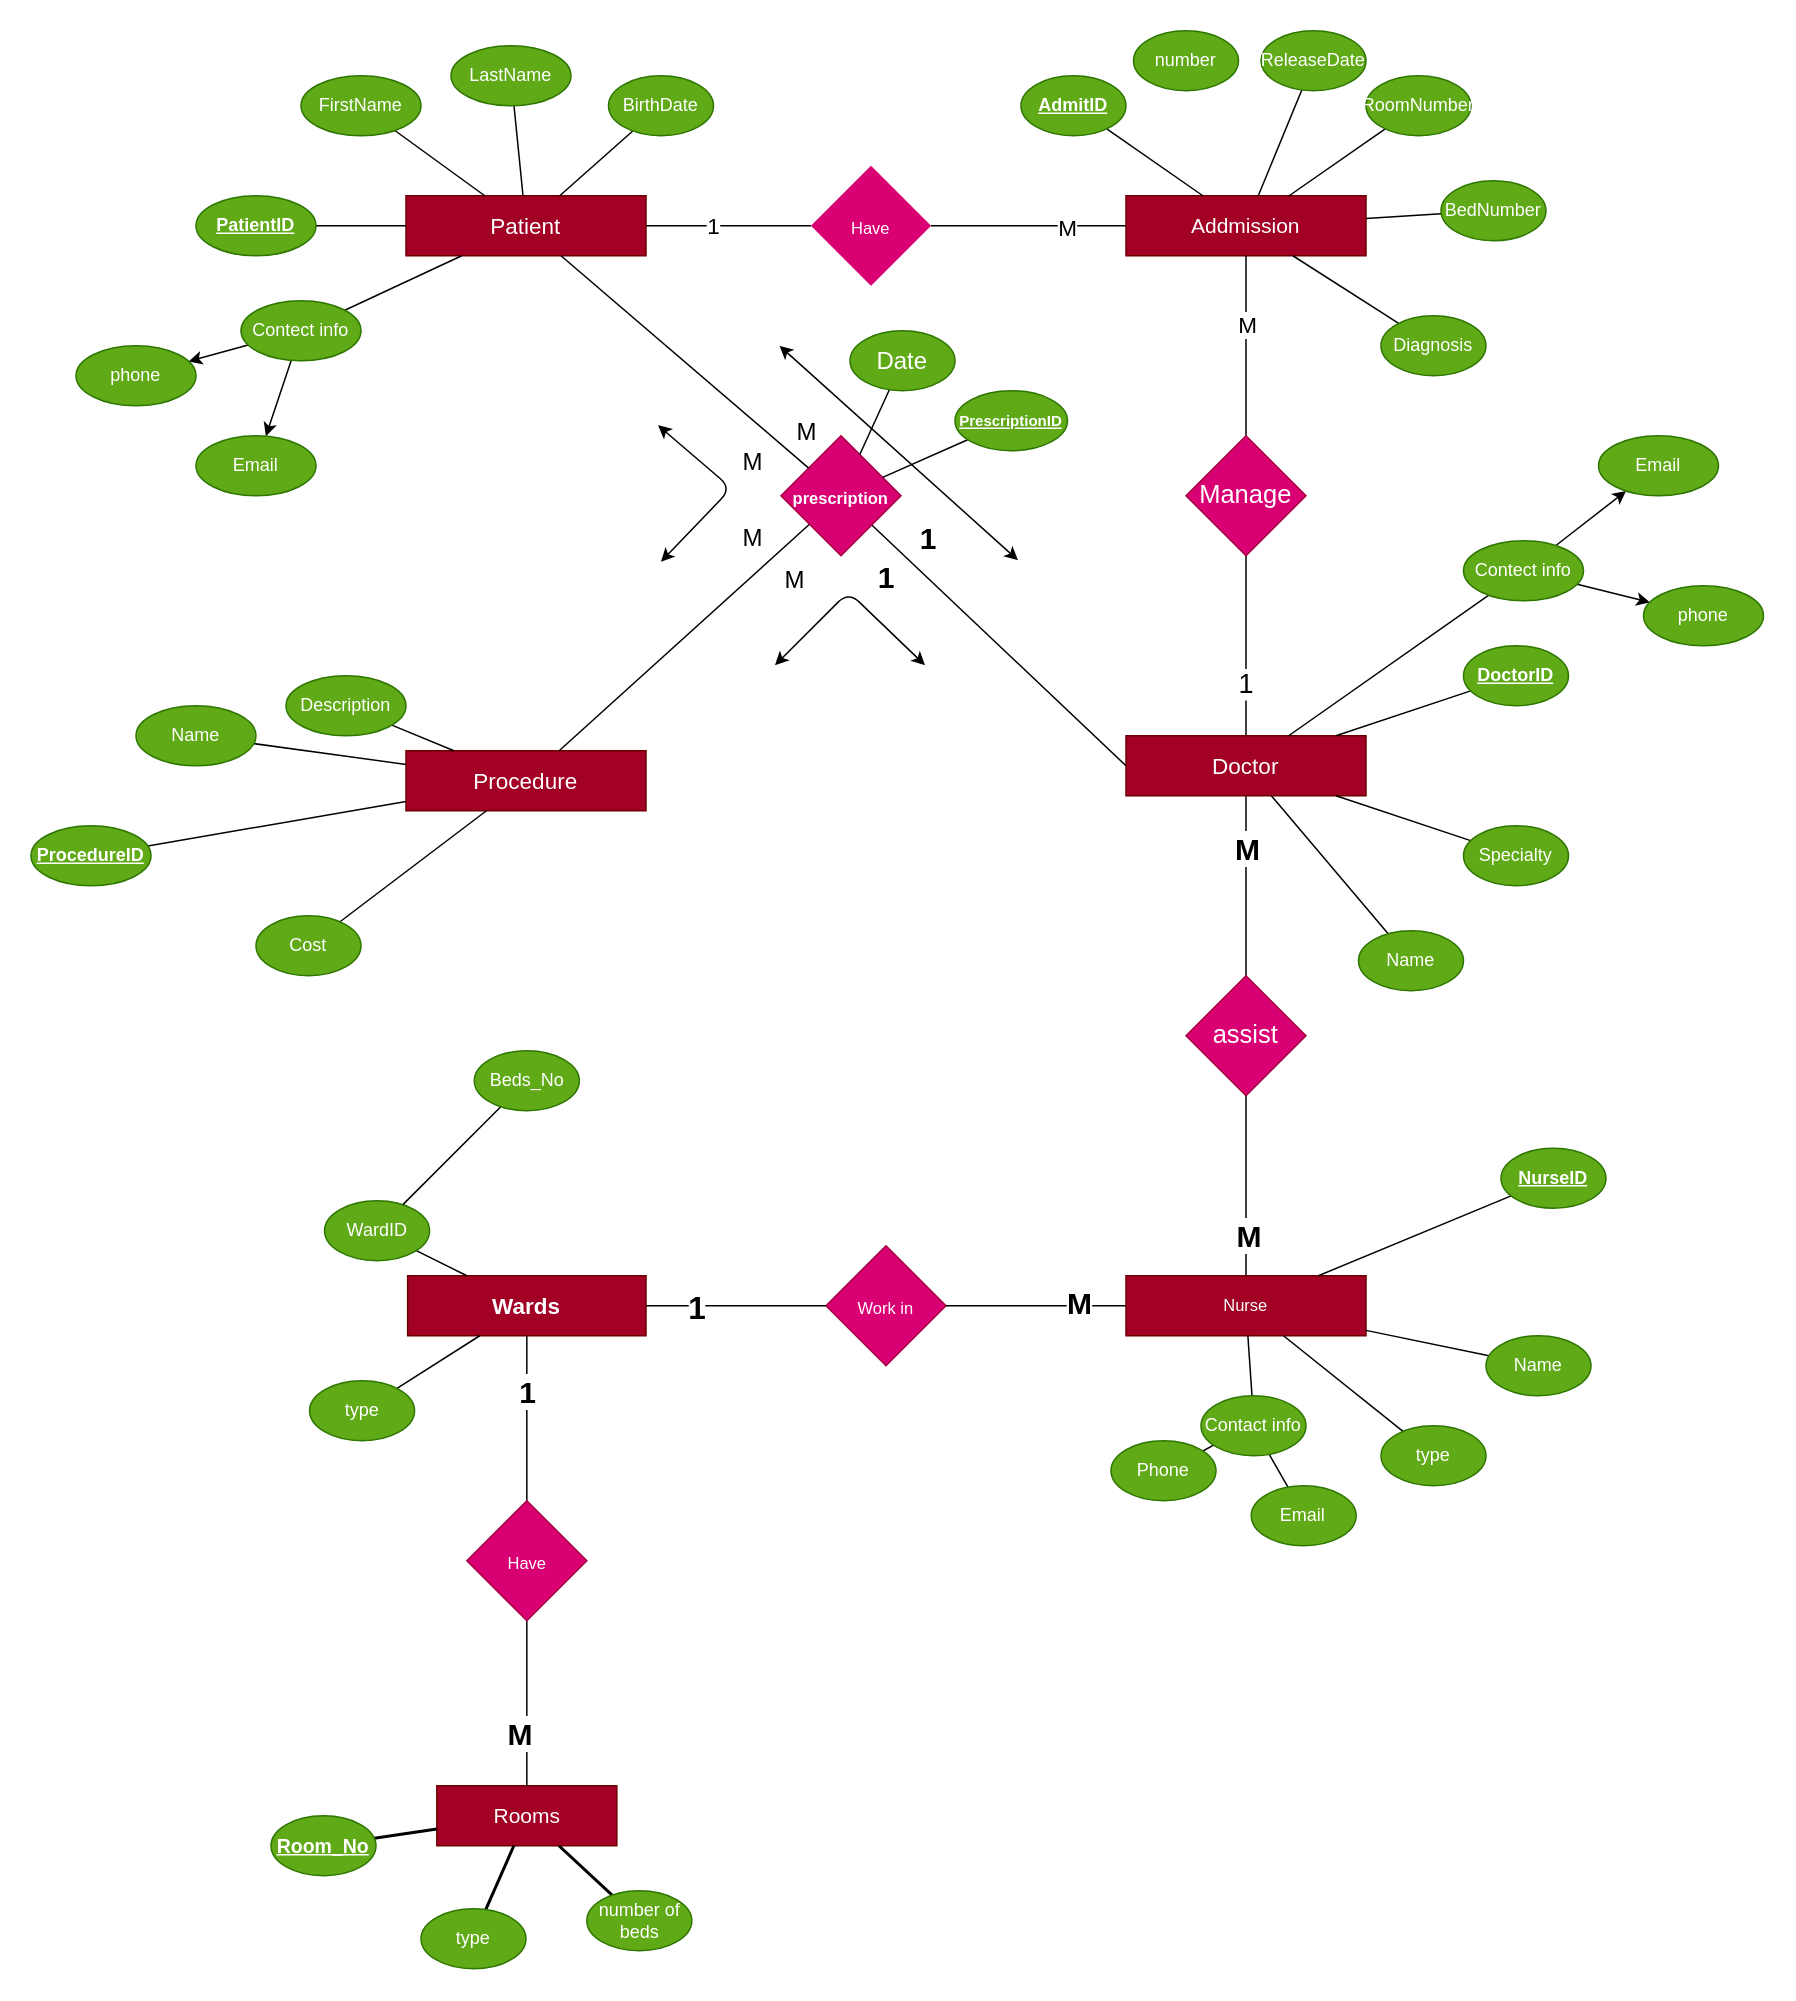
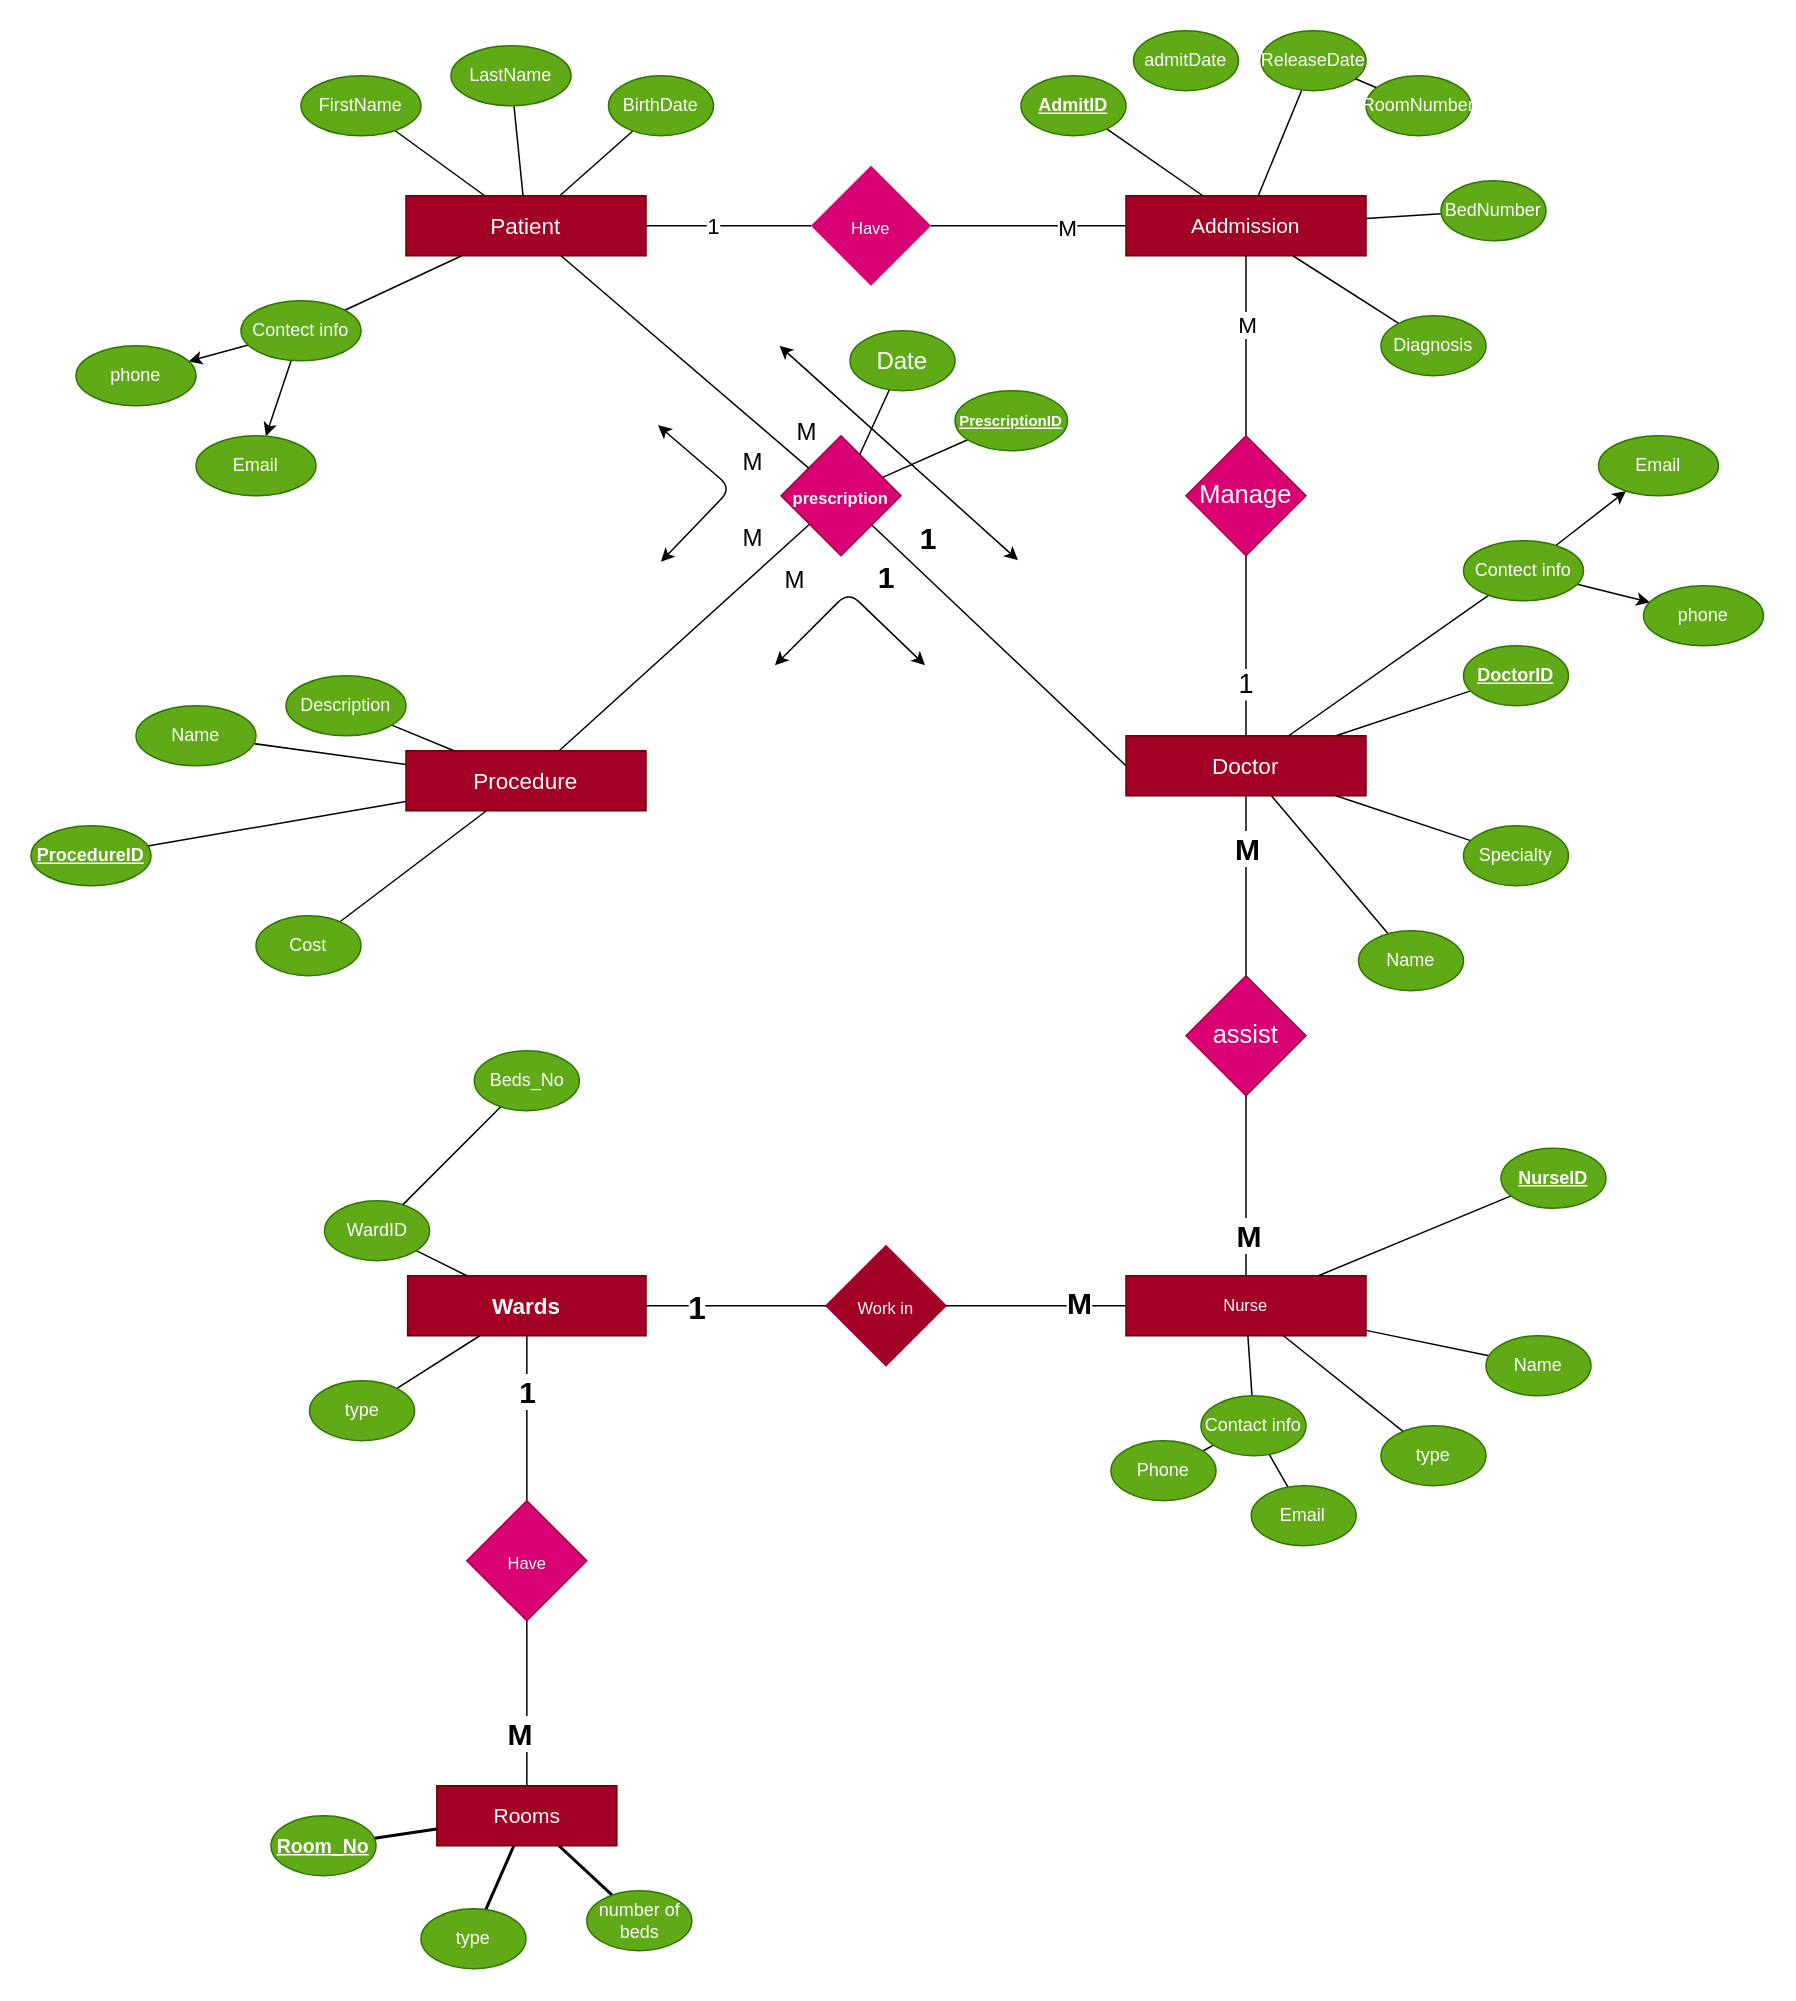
(1186, 61) -> (1186, 61)
(1337, 162) -> (1366, 83)
(256, 226) -> none
(361, 226) -> none
(886, 1306) -> (886, 1306)
